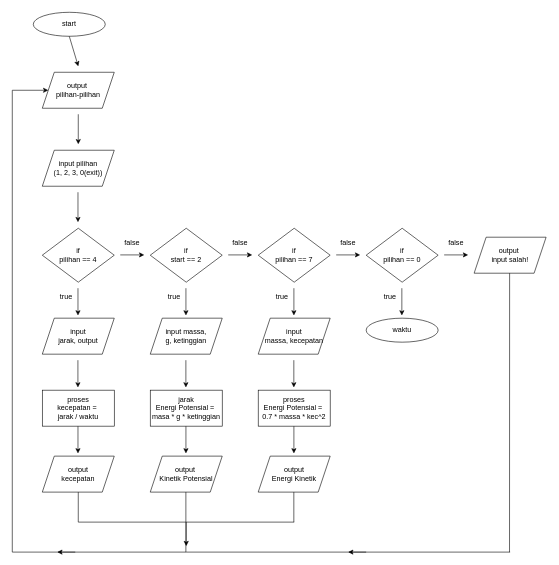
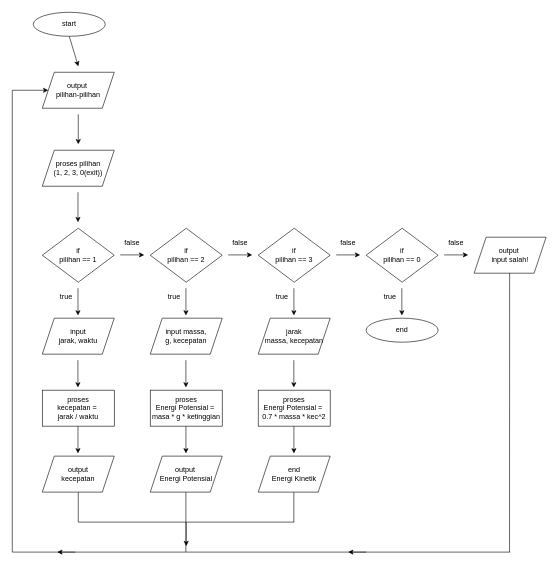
(78, 168) -> (78, 168)
(78, 255) -> (78, 255)
(186, 255) -> (186, 255)
(294, 255) -> (294, 255)
(402, 330) -> (402, 330)
(78, 336) -> (78, 336)
(186, 336) -> (186, 336)
(294, 336) -> (294, 336)
(186, 408) -> (186, 408)
(186, 474) -> (186, 474)
(294, 474) -> (294, 474)
